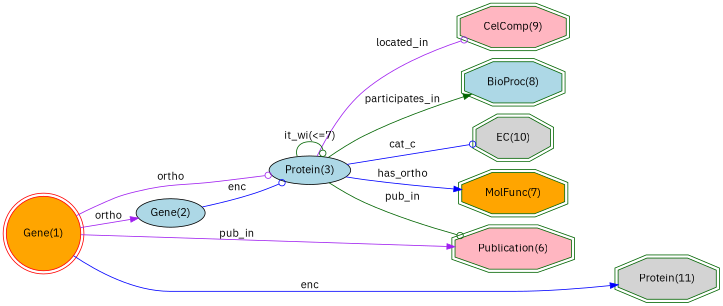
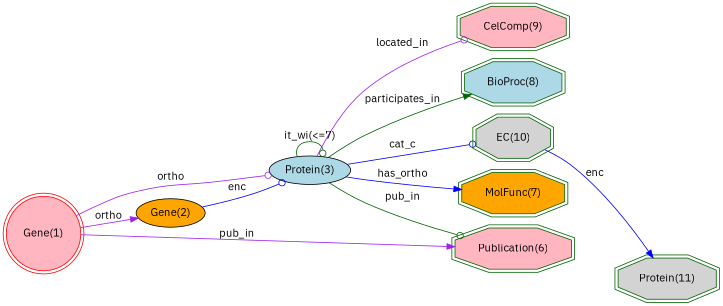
(171, 213) -> (171, 213)
(44, 234) -> (44, 234)
(338, 291) -> (603, 194)
